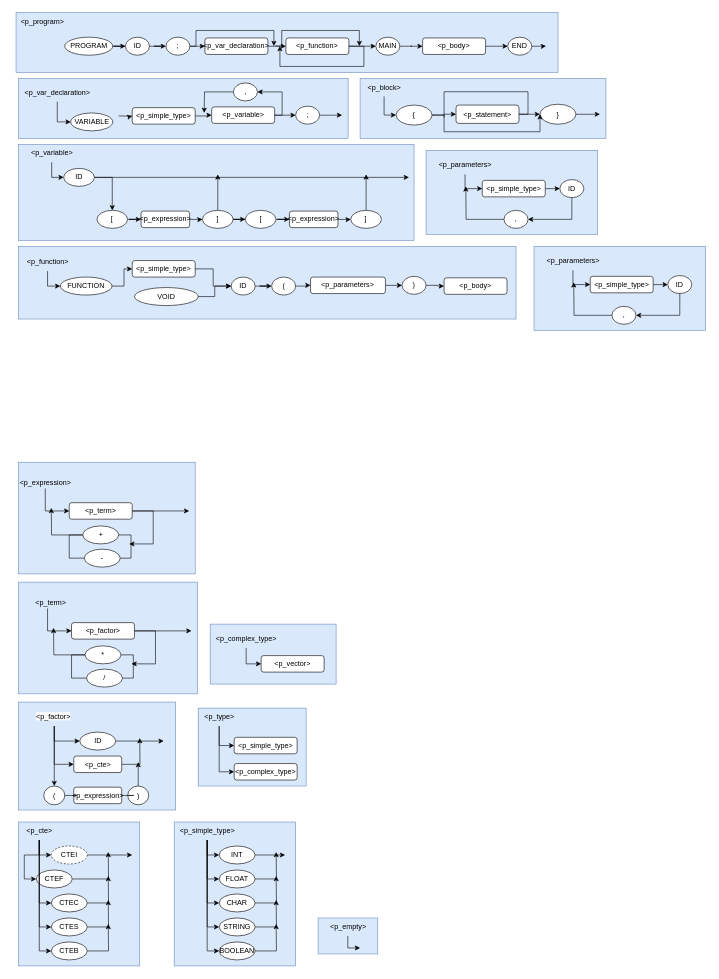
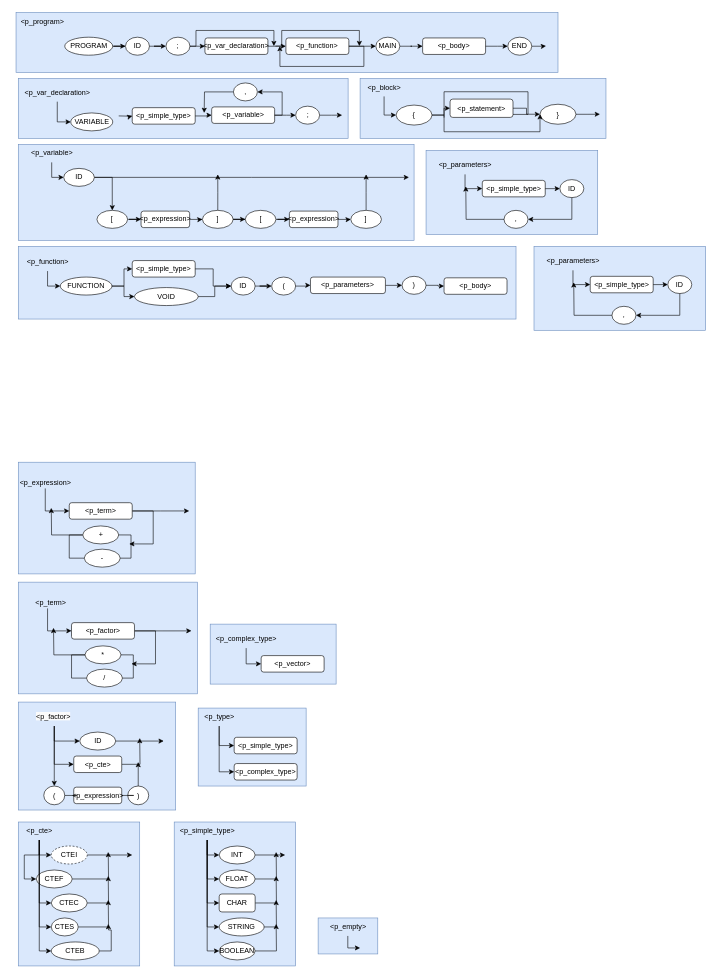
(488, 114) -> (482, 108)
none -> (126, 297)
(237, 903) -> (237, 903)
(69, 927) -> (65, 927)
(237, 927) -> (242, 927)
(69, 951) -> (75, 951)
